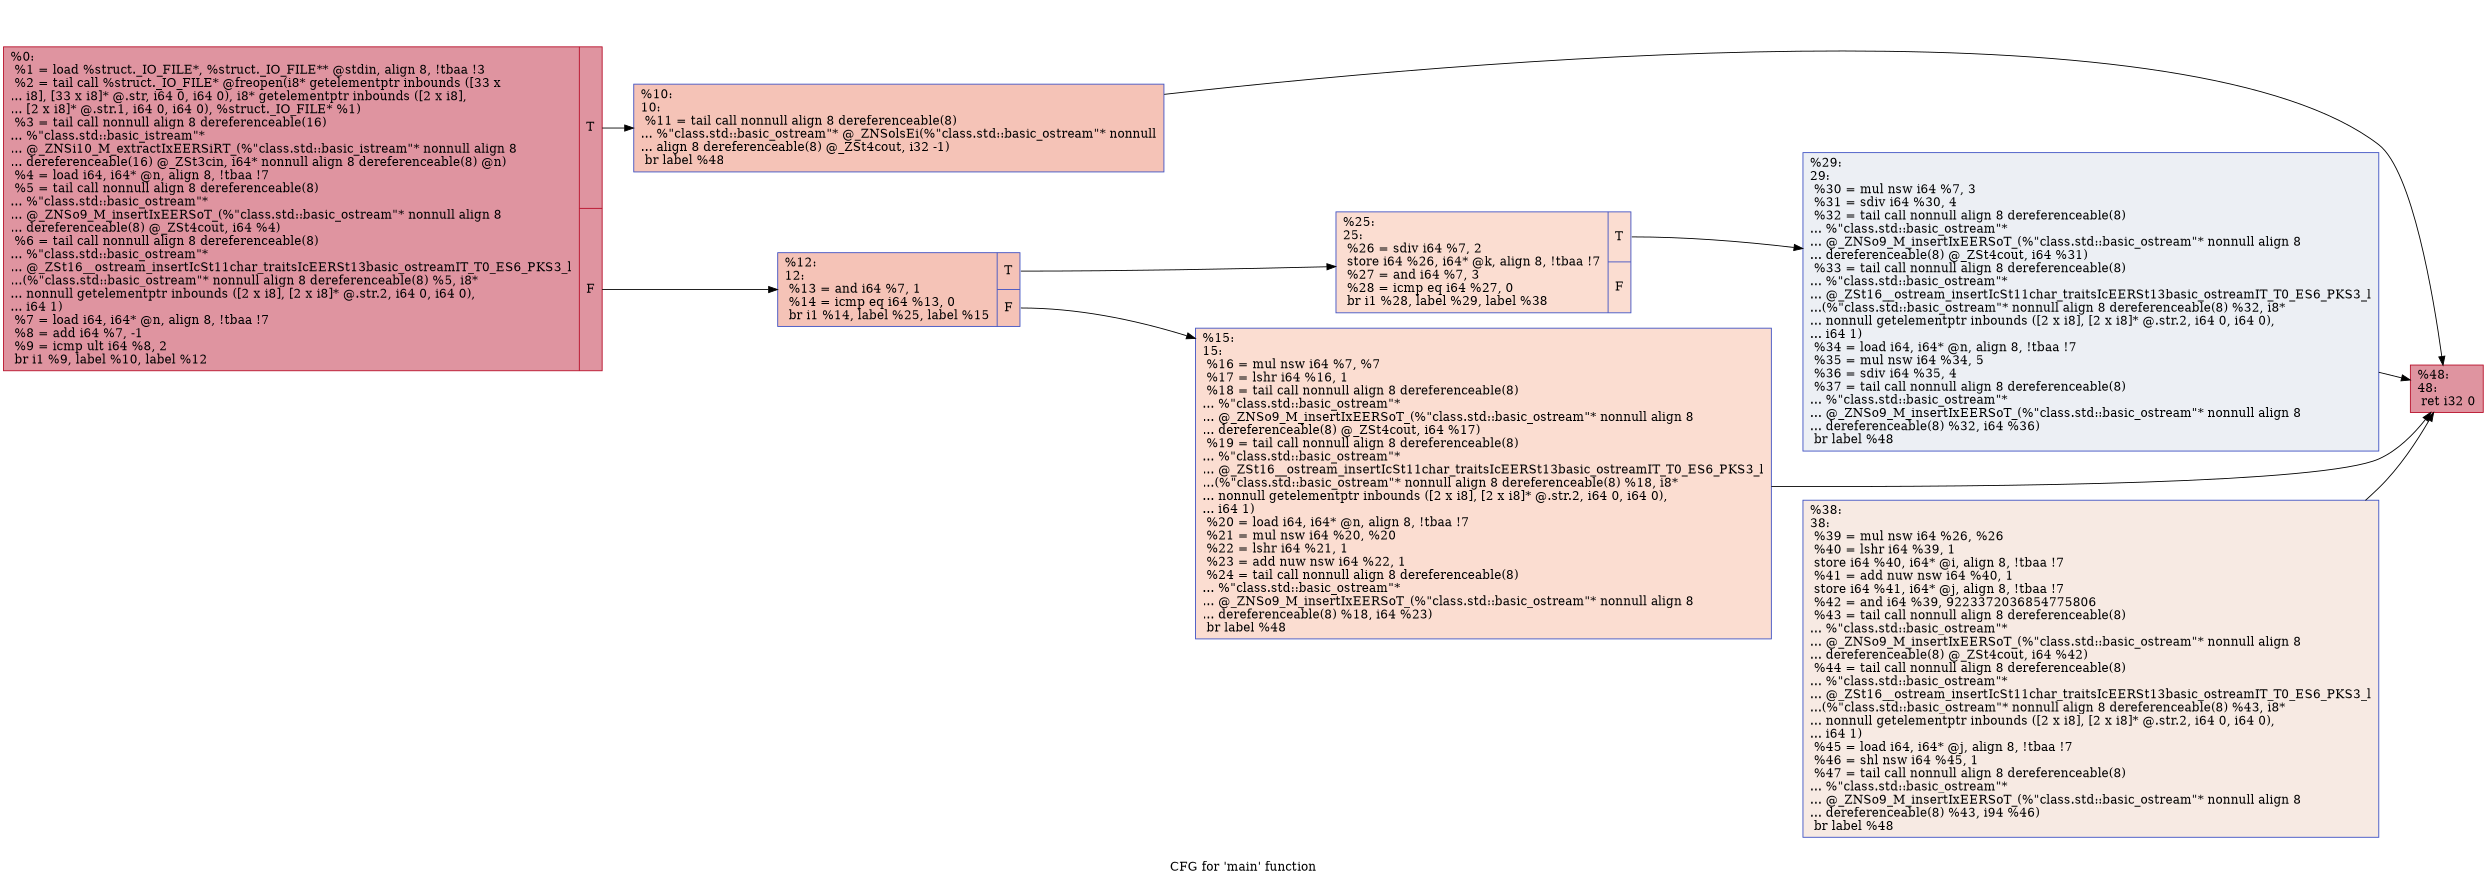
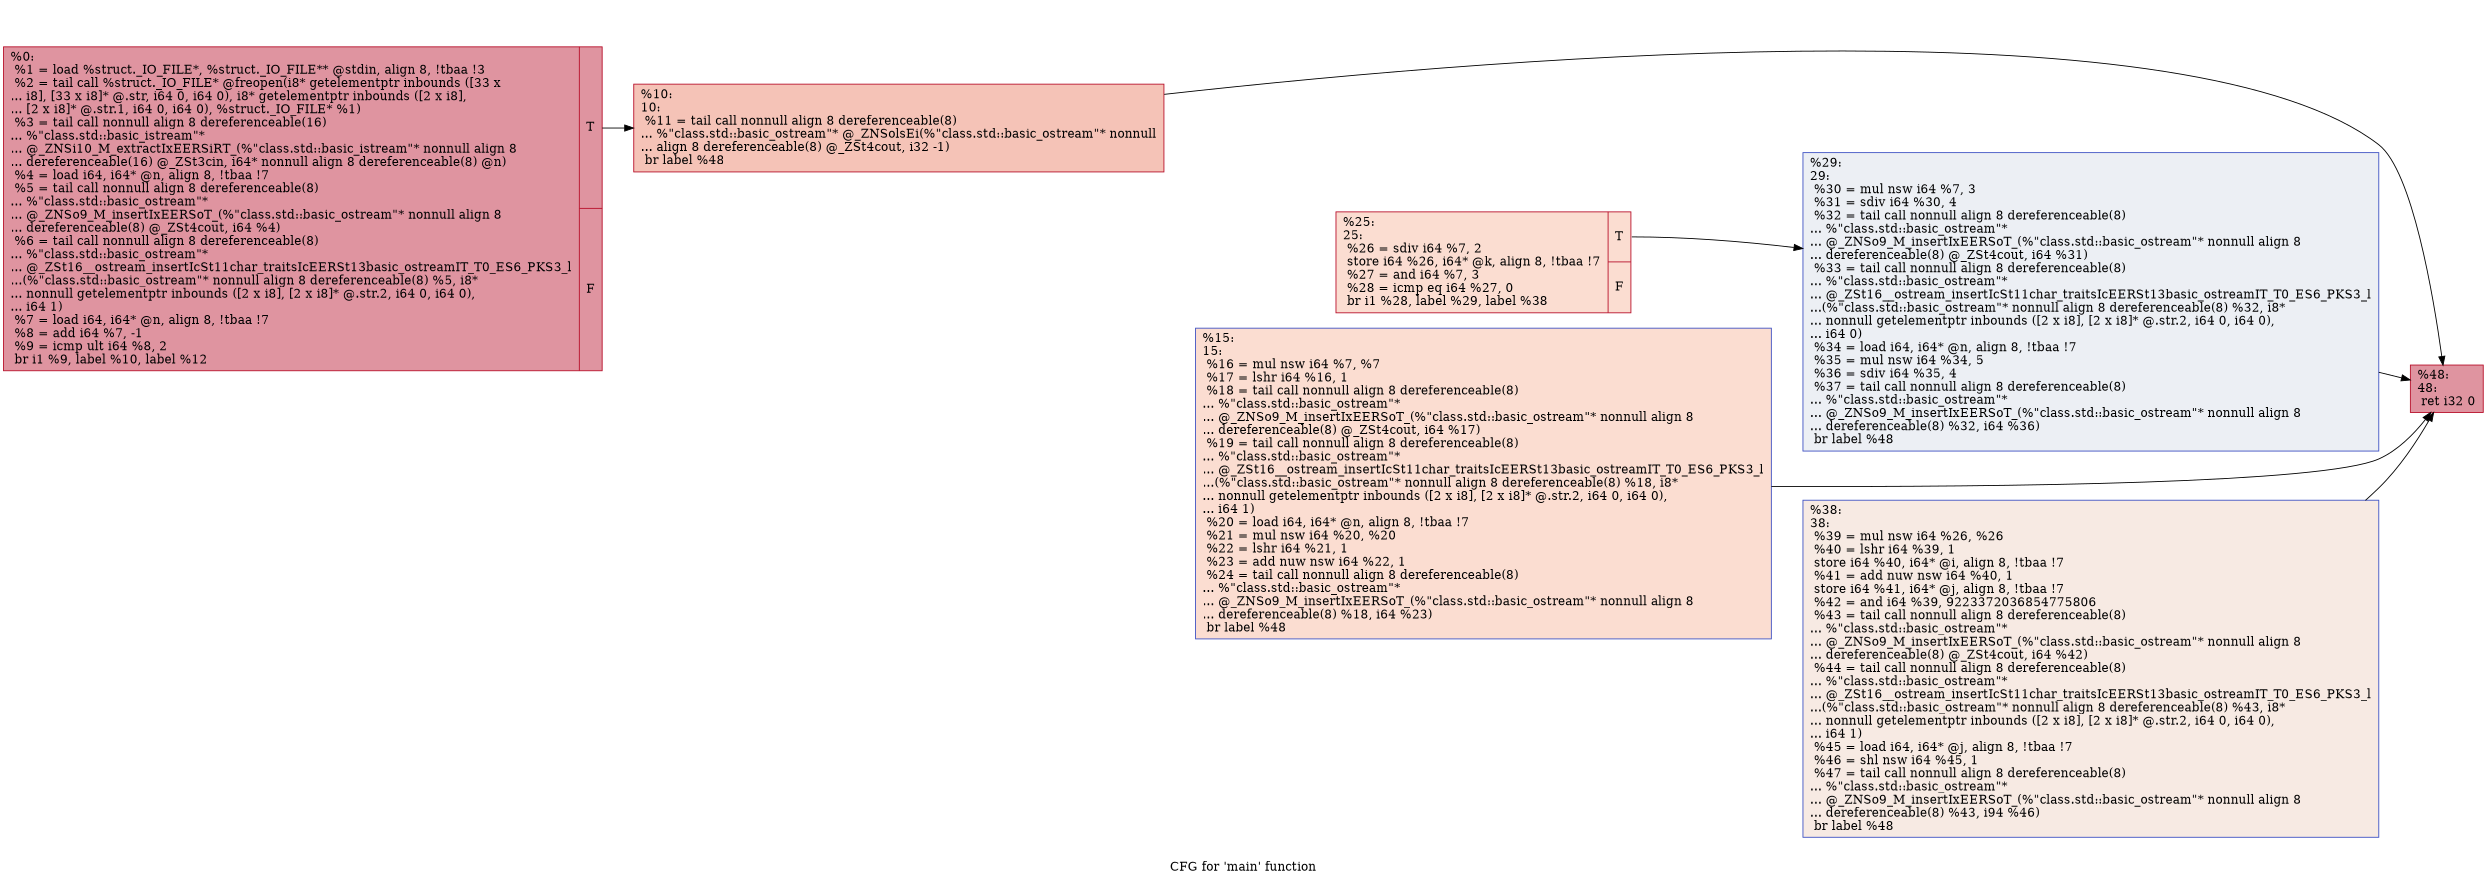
(899, 128) -> (899, 128)
(1483, 262) -> (1483, 262)
(899, 290) -> none
(1836, 334) -> (1836, 334)
